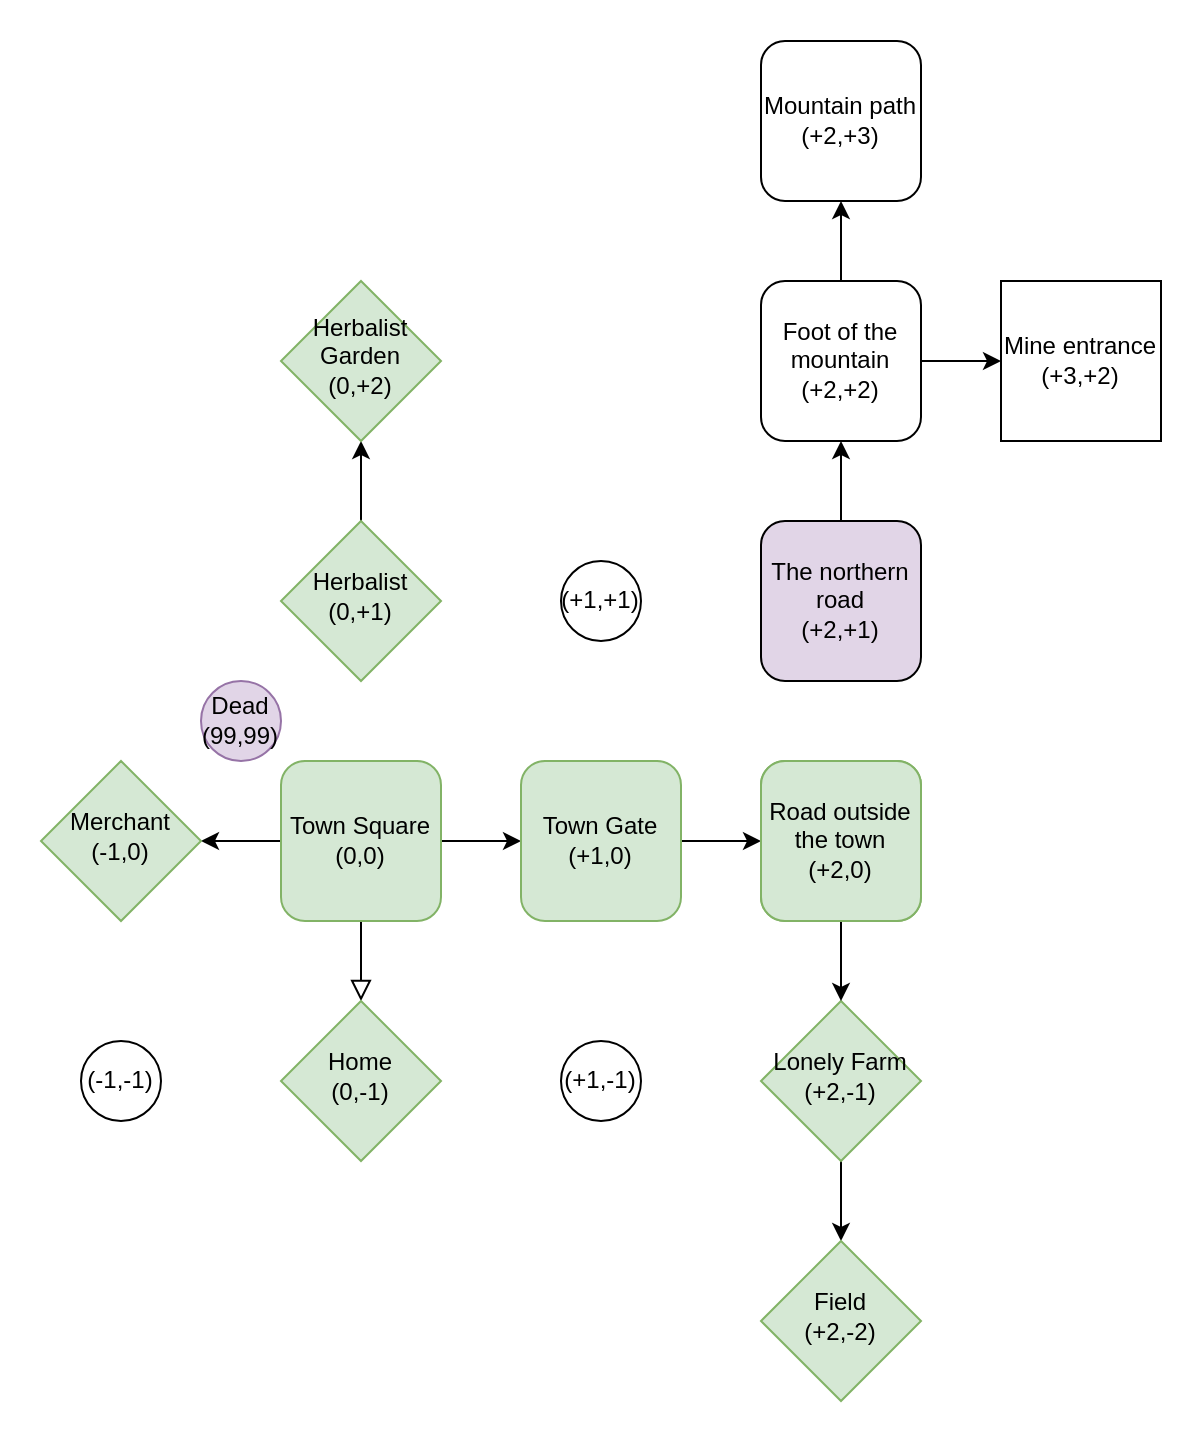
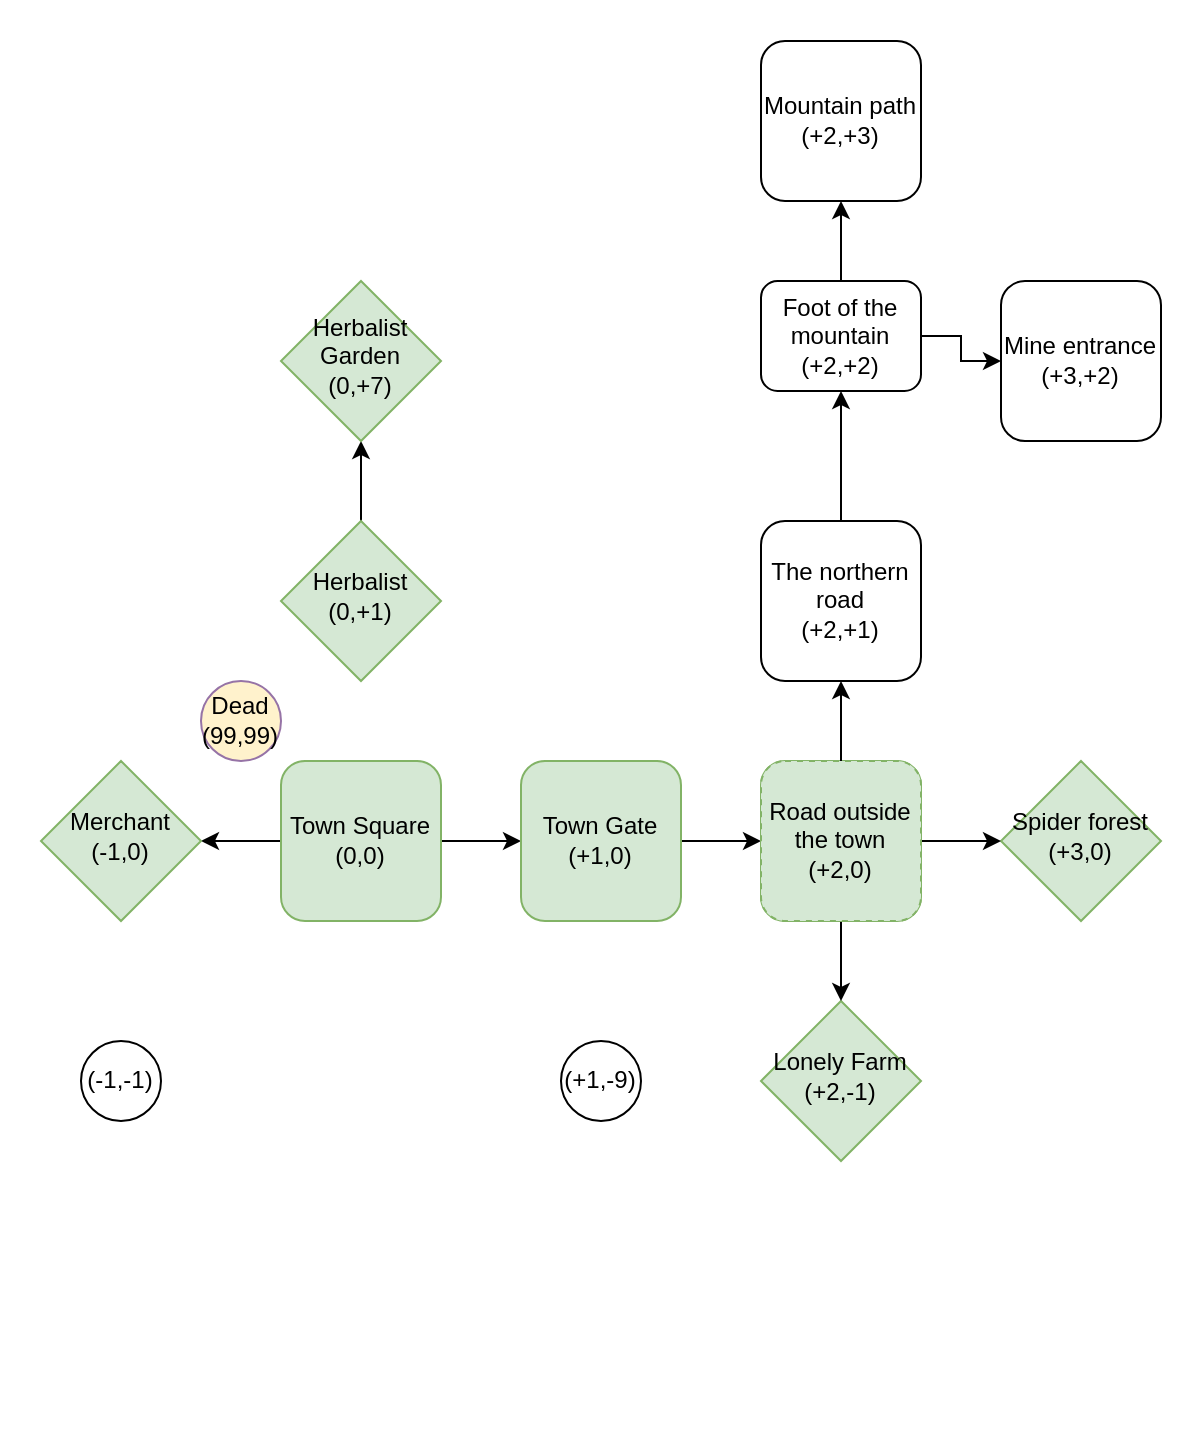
(361, 357) -> (361, 357)
(841, 361) -> (841, 336)
(1081, 361) -> (1081, 361)
(601, 601) -> none
(841, 601) -> (841, 601)
(241, 721) -> (241, 721)
none -> (841, 728)
(841, 841) -> (841, 841)
none -> (954, 841)
none -> (1081, 841)
(361, 950) -> none
(361, 1081) -> none
(601, 1081) -> (601, 1081)
(841, 1194) -> none
(841, 1321) -> none
